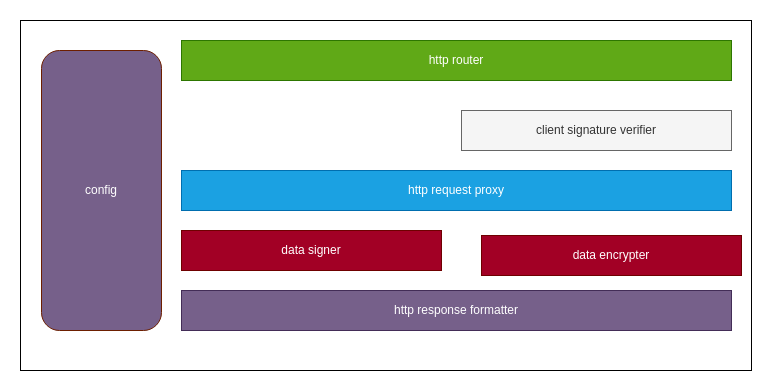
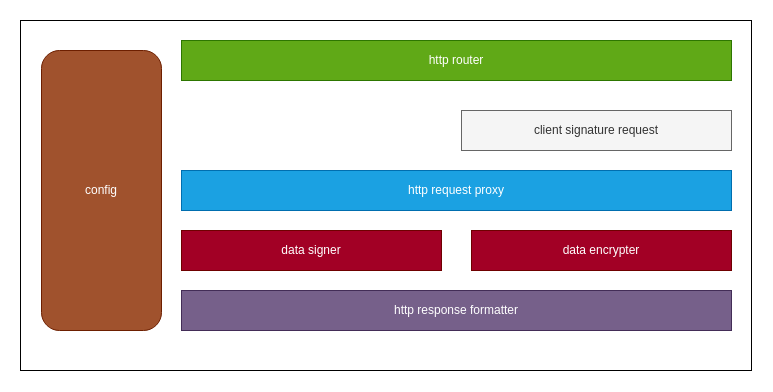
(597, 131) -> (597, 131)
(102, 191) -> (102, 191)
(612, 256) -> (602, 251)
